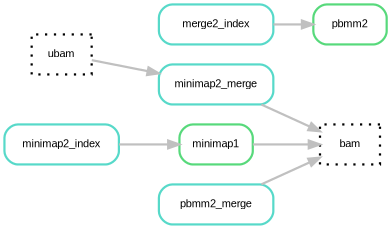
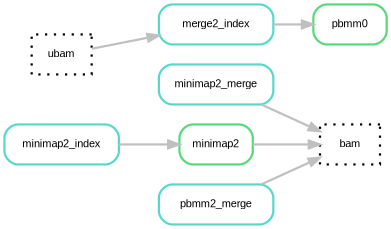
(350, 24) -> (350, 24)
(120, 66) -> (120, 43)
(216, 144) -> (216, 144)
